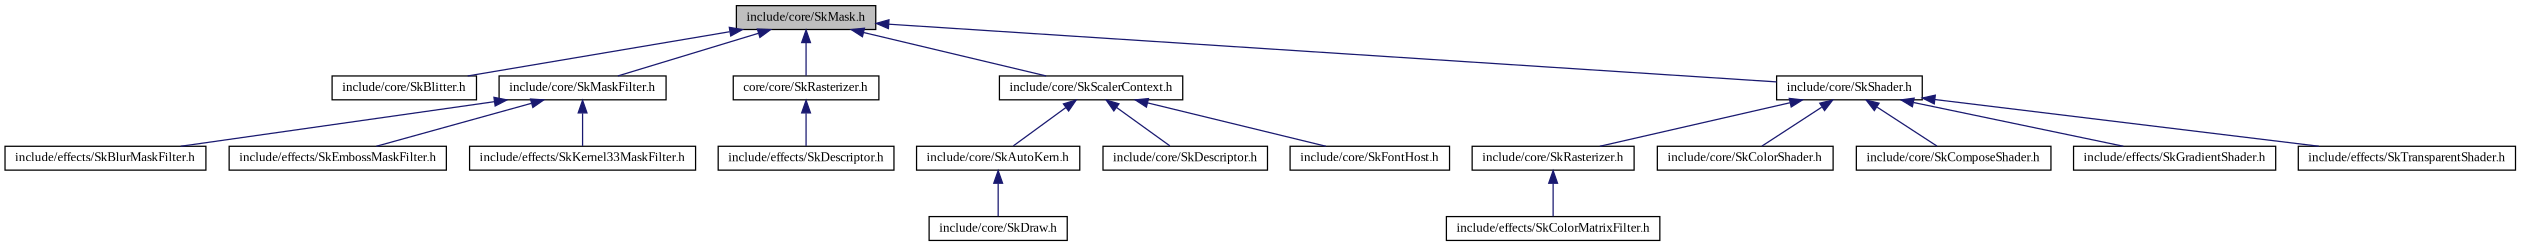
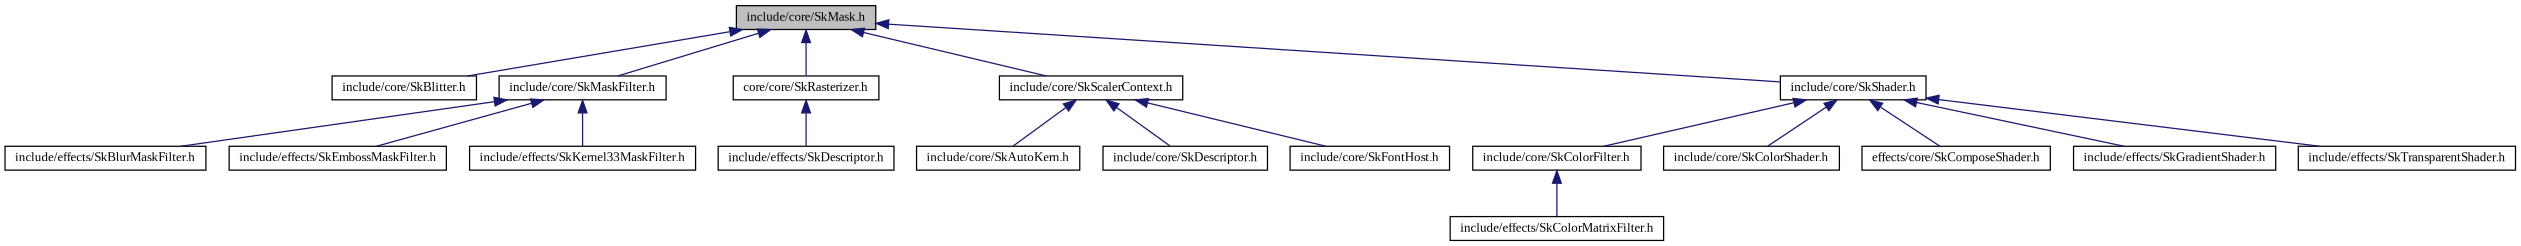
(1553, 158) -> (1557, 158)
(1954, 158) -> (1956, 158)
(998, 229) -> none
